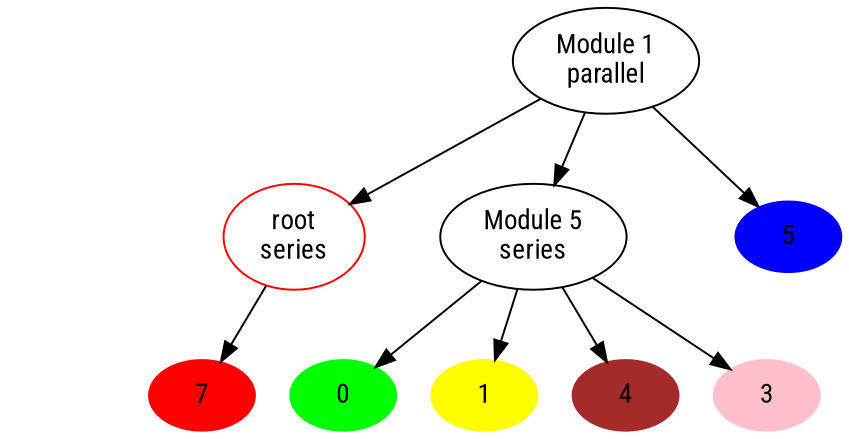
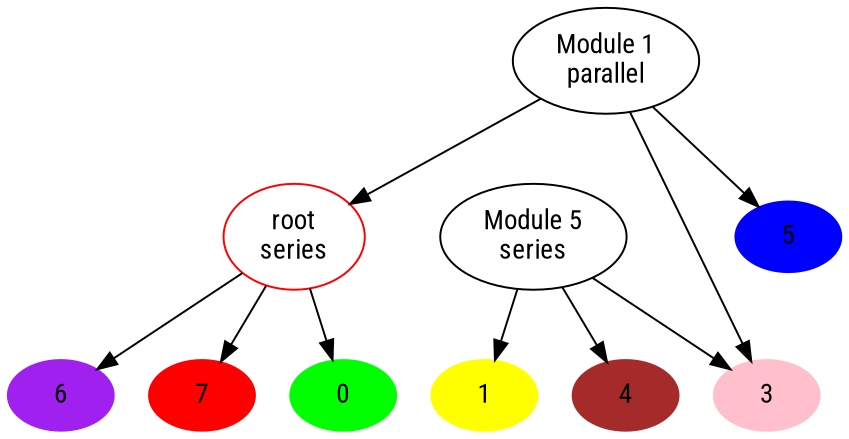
(574, 140) -> (686, 228)
(436, 318) -> (318, 315)
none -> (61, 395)
